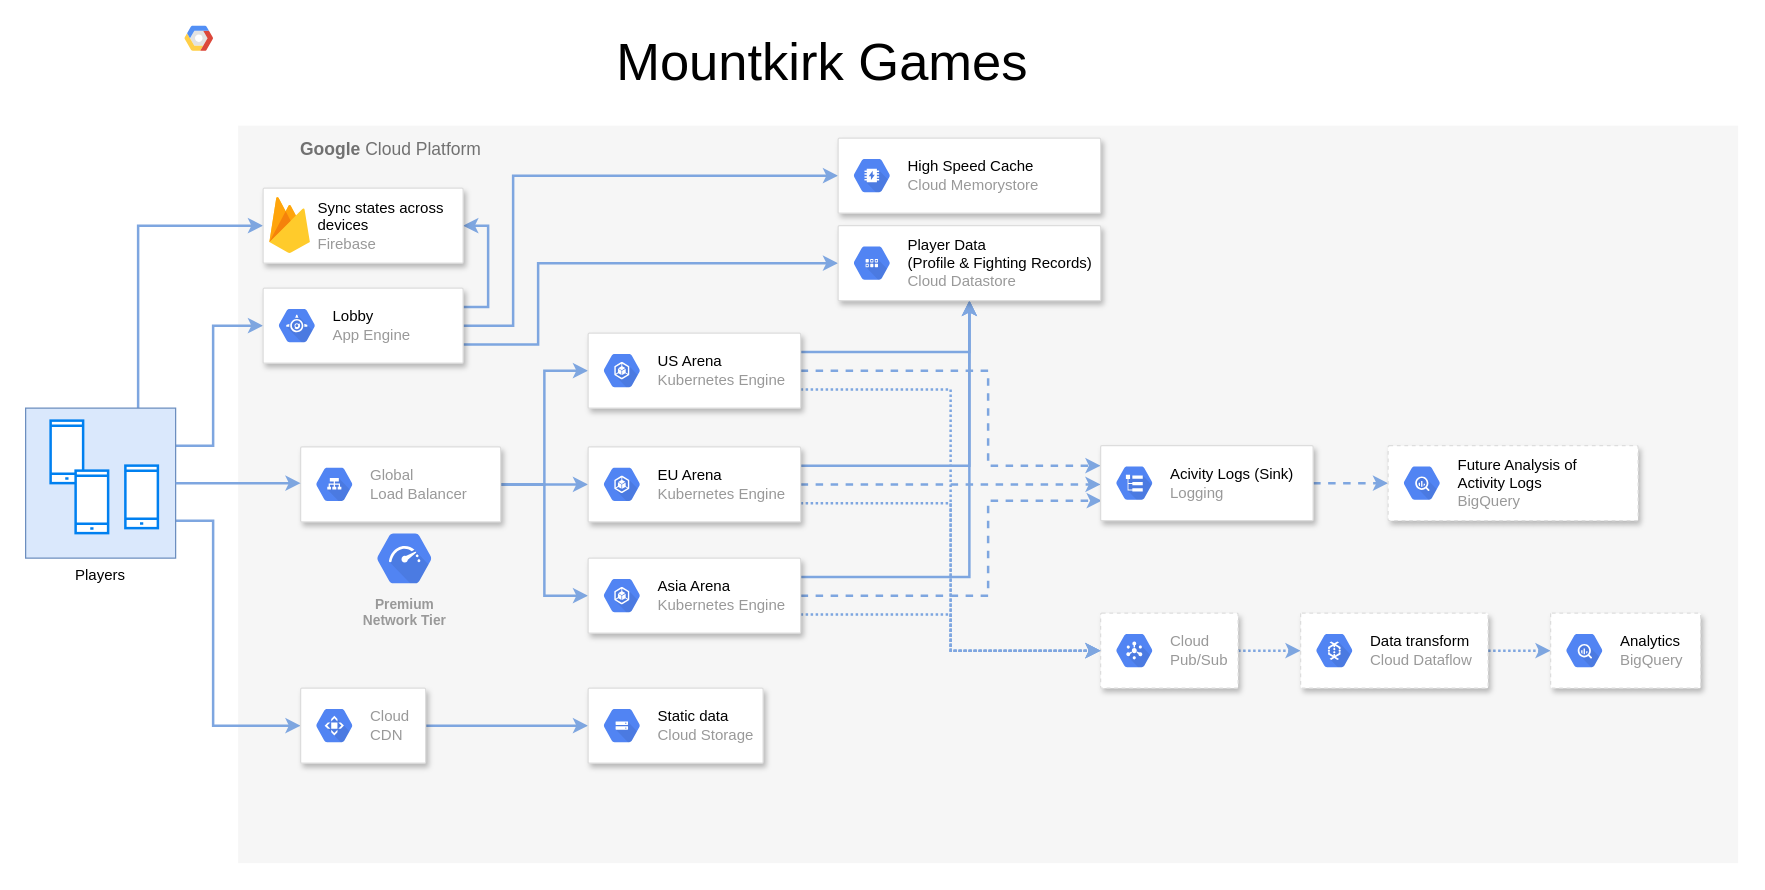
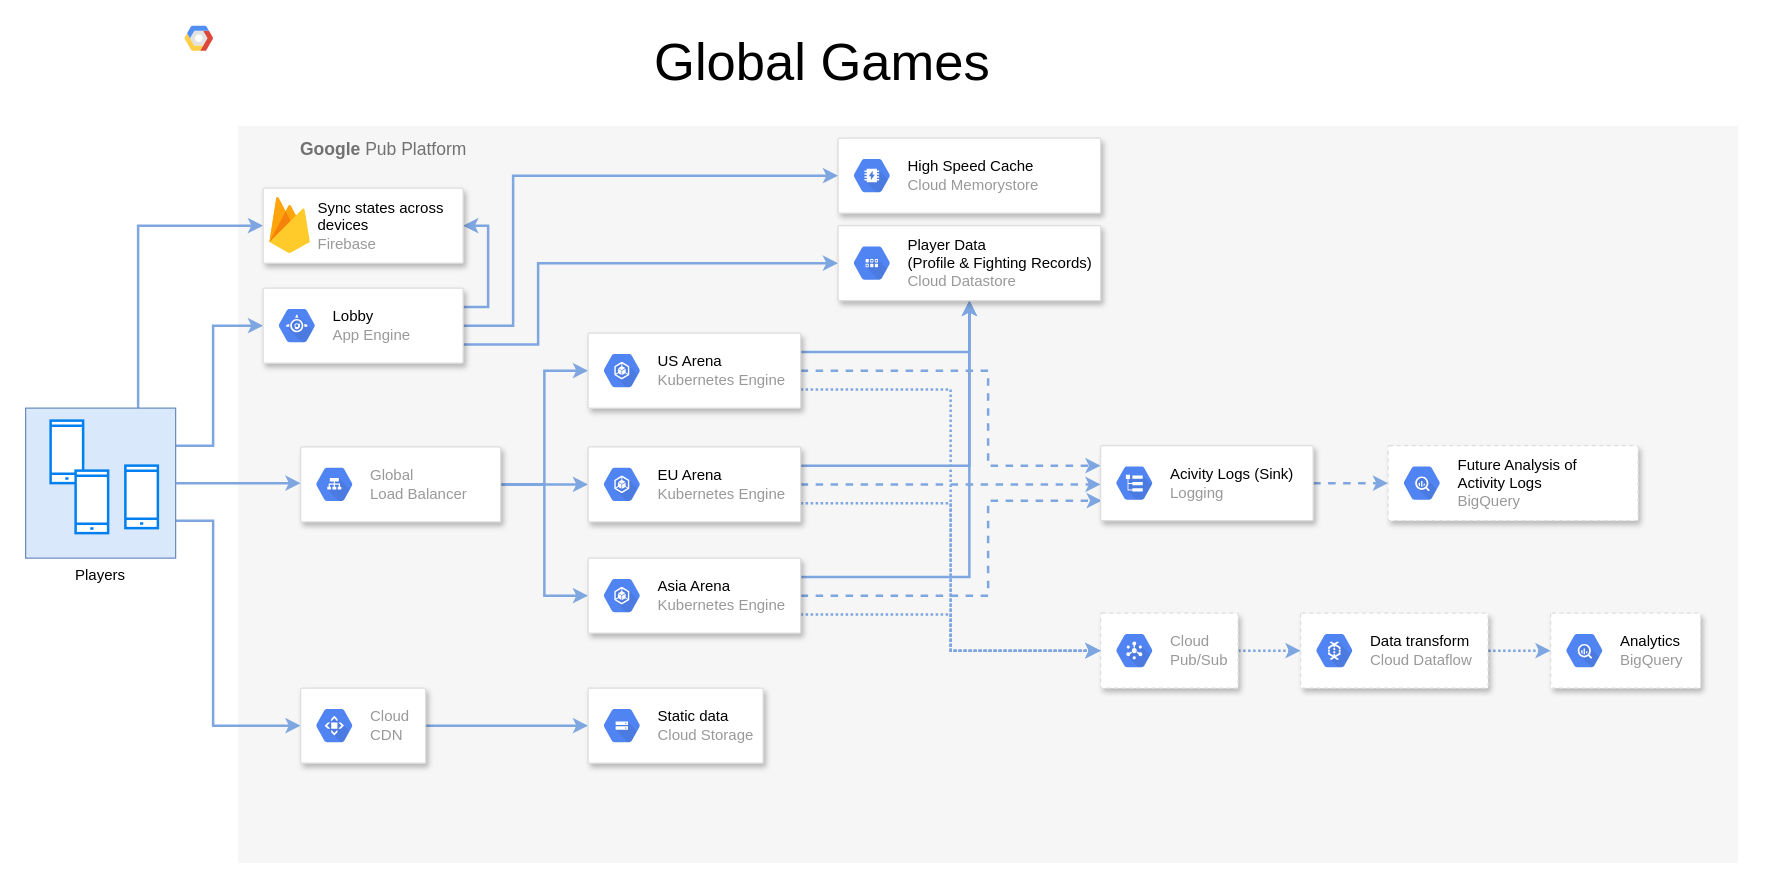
(823, 63) -> (823, 63)
(392, 150) -> (385, 150)
(404, 558) -> none
